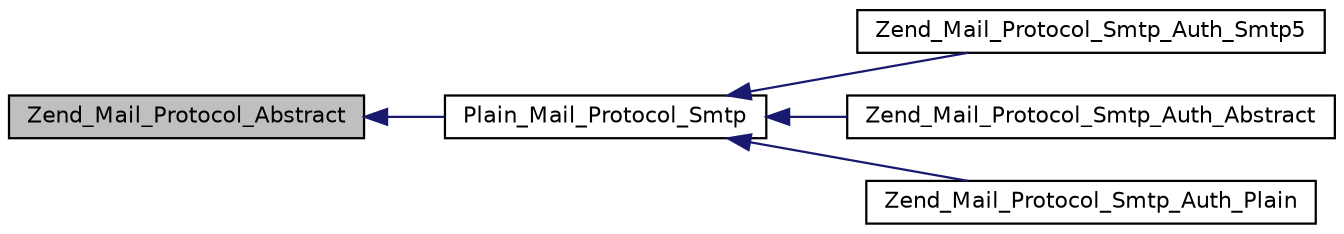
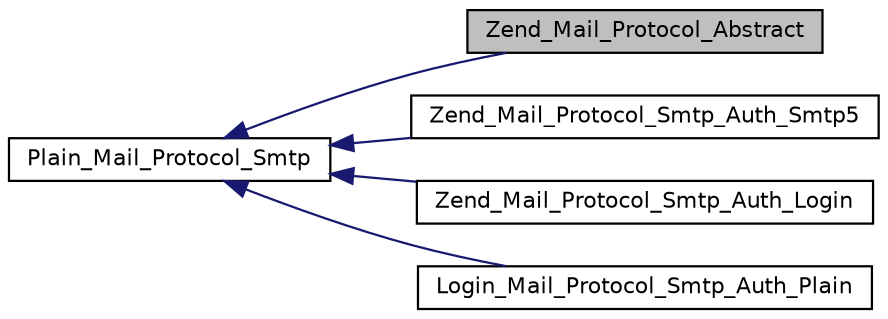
(416, 117) -> (374, 85)
(1091, 117) -> (645, 202)
(1091, 202) -> (645, 288)
